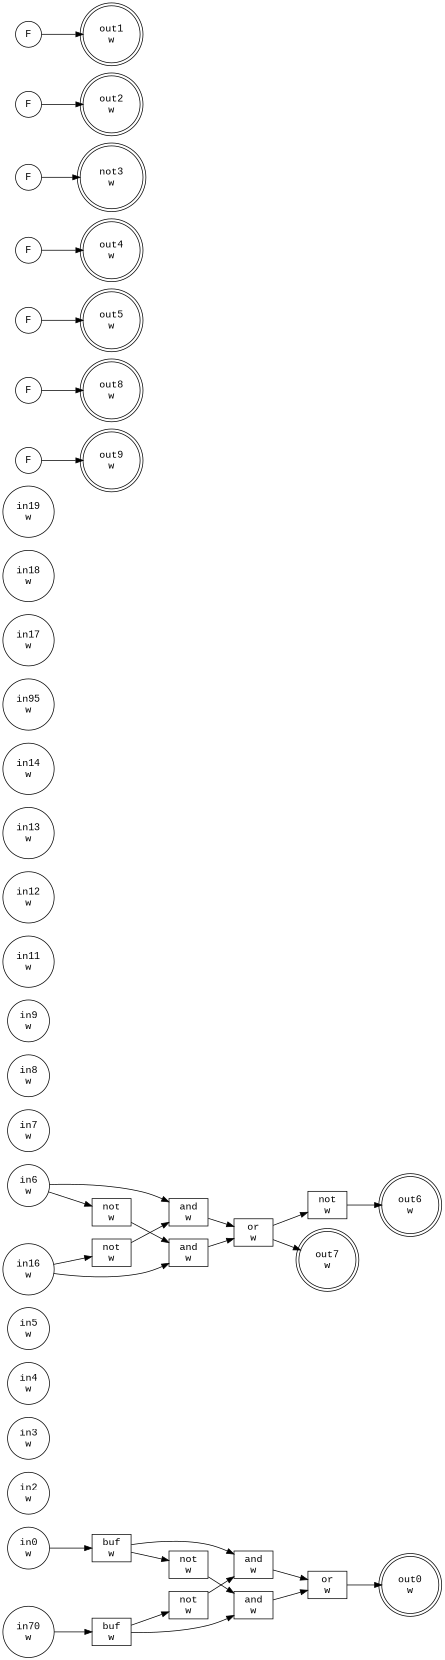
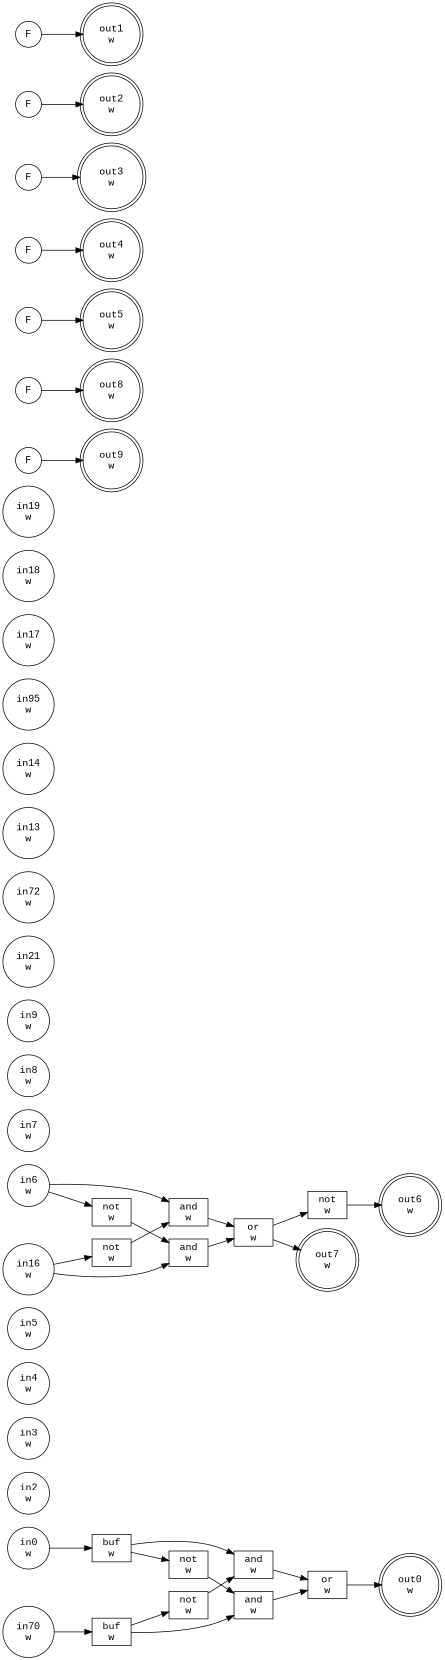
(112, 177) -> (112, 177)
(29, 897) -> (29, 897)
(29, 962) -> (29, 962)
